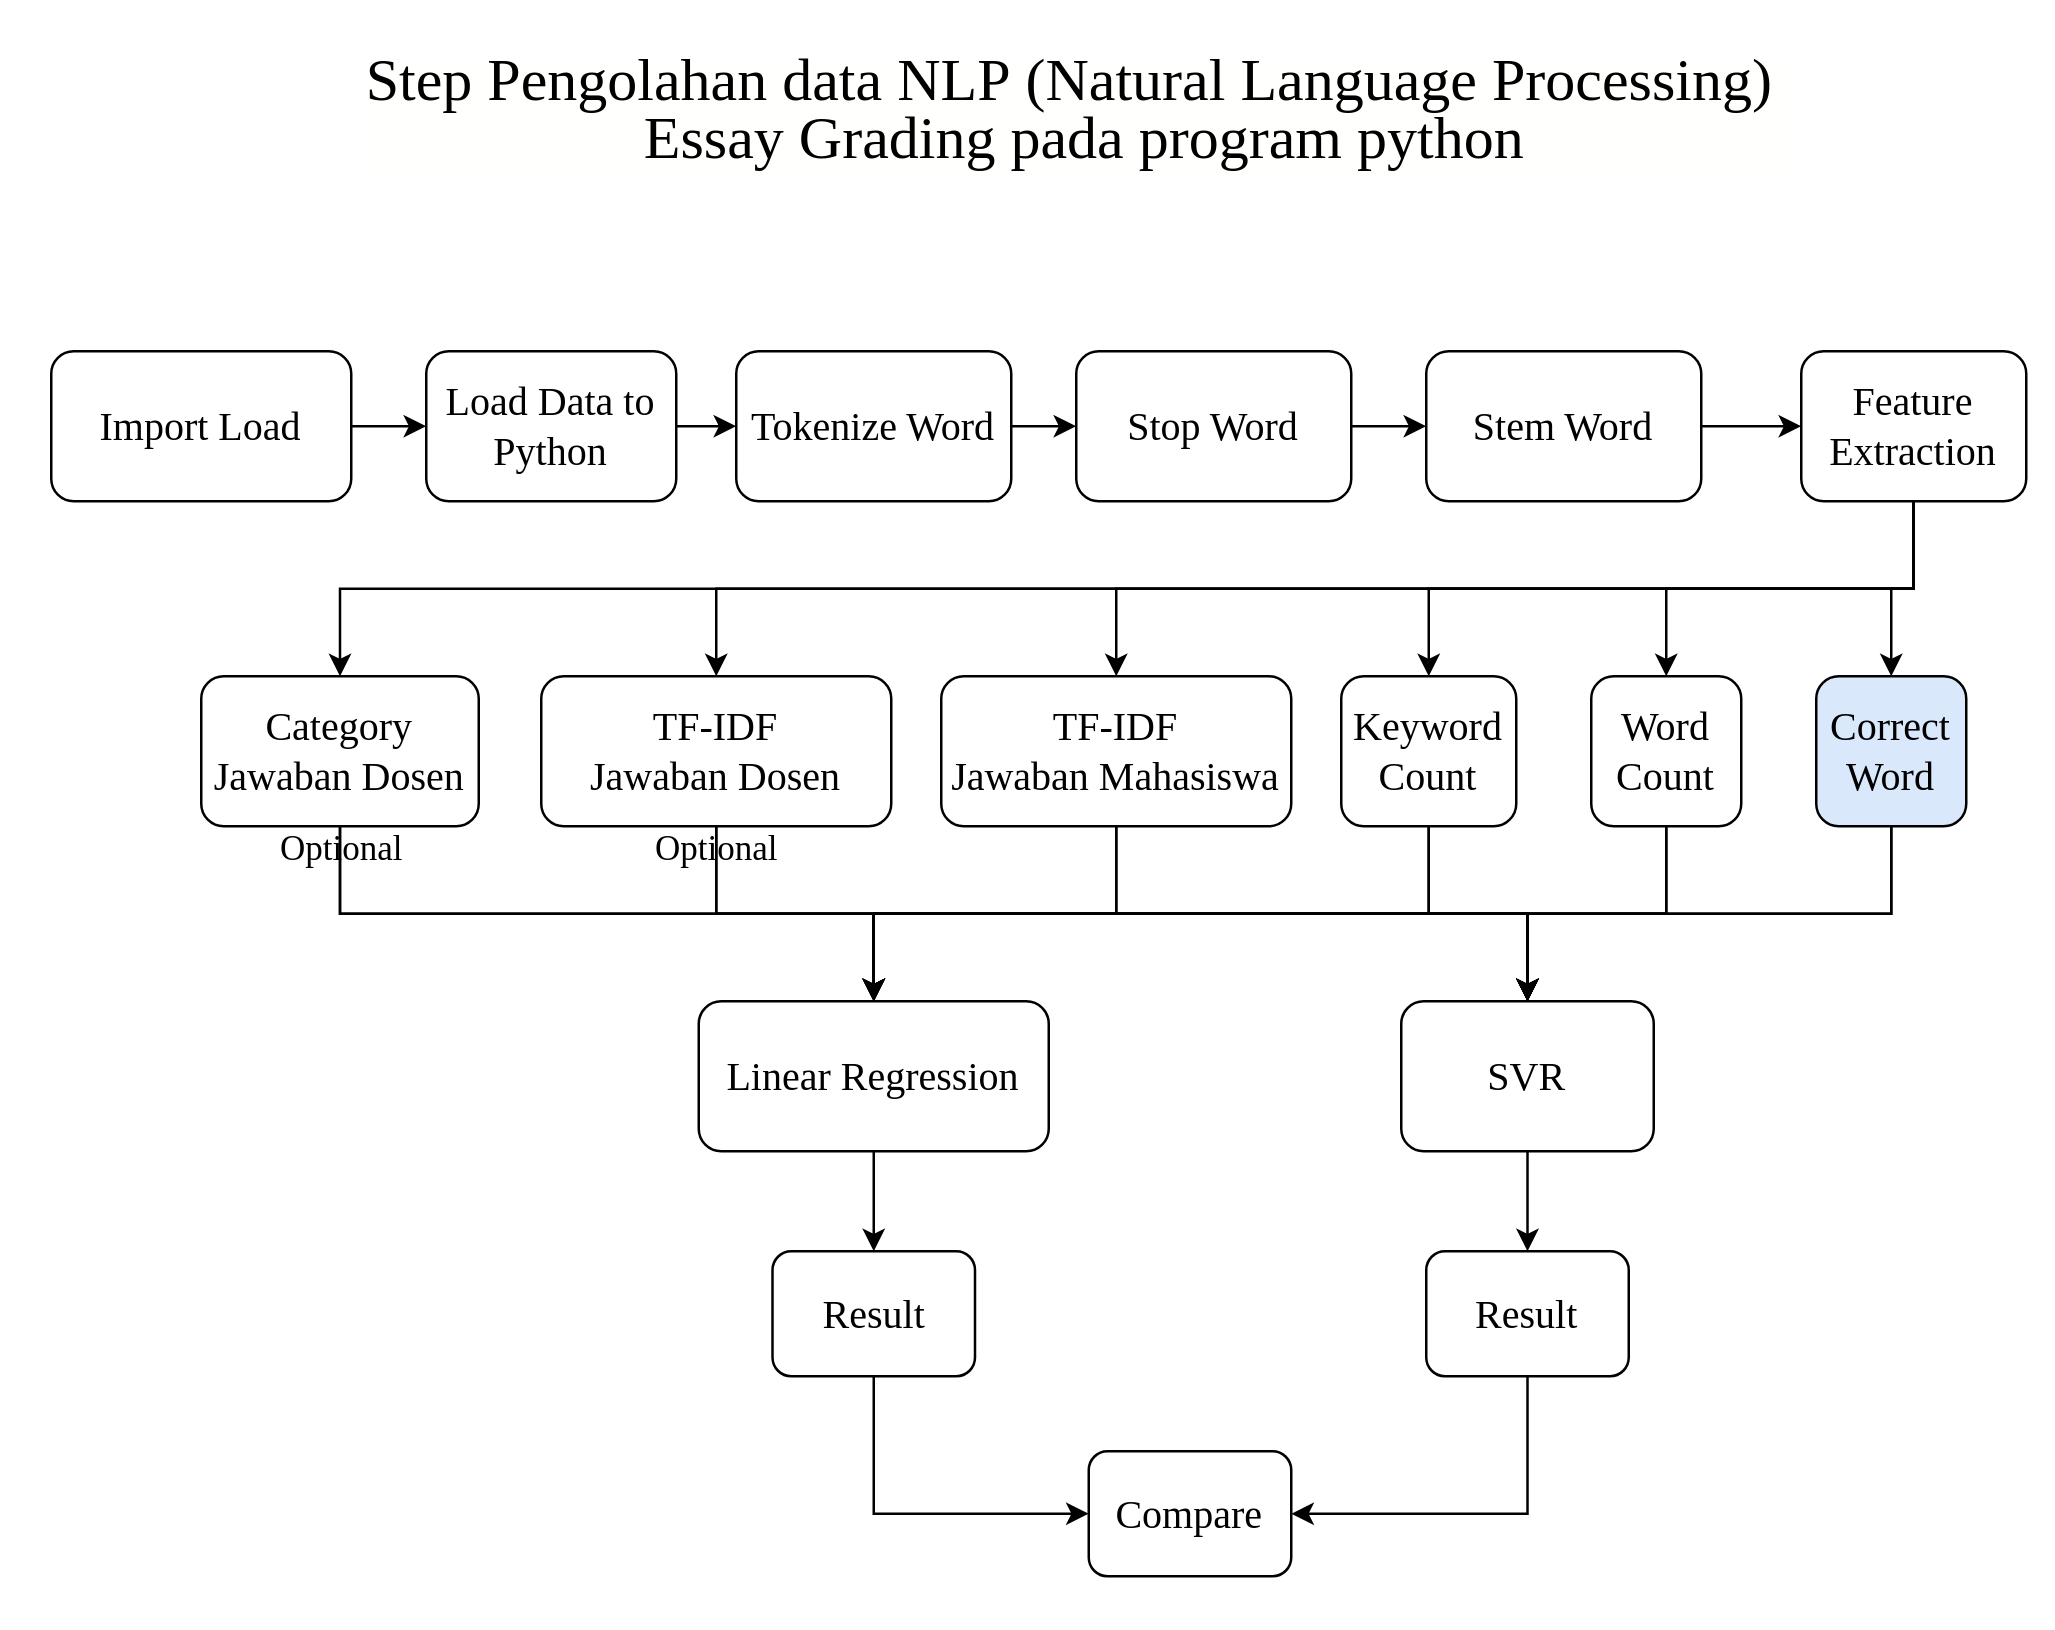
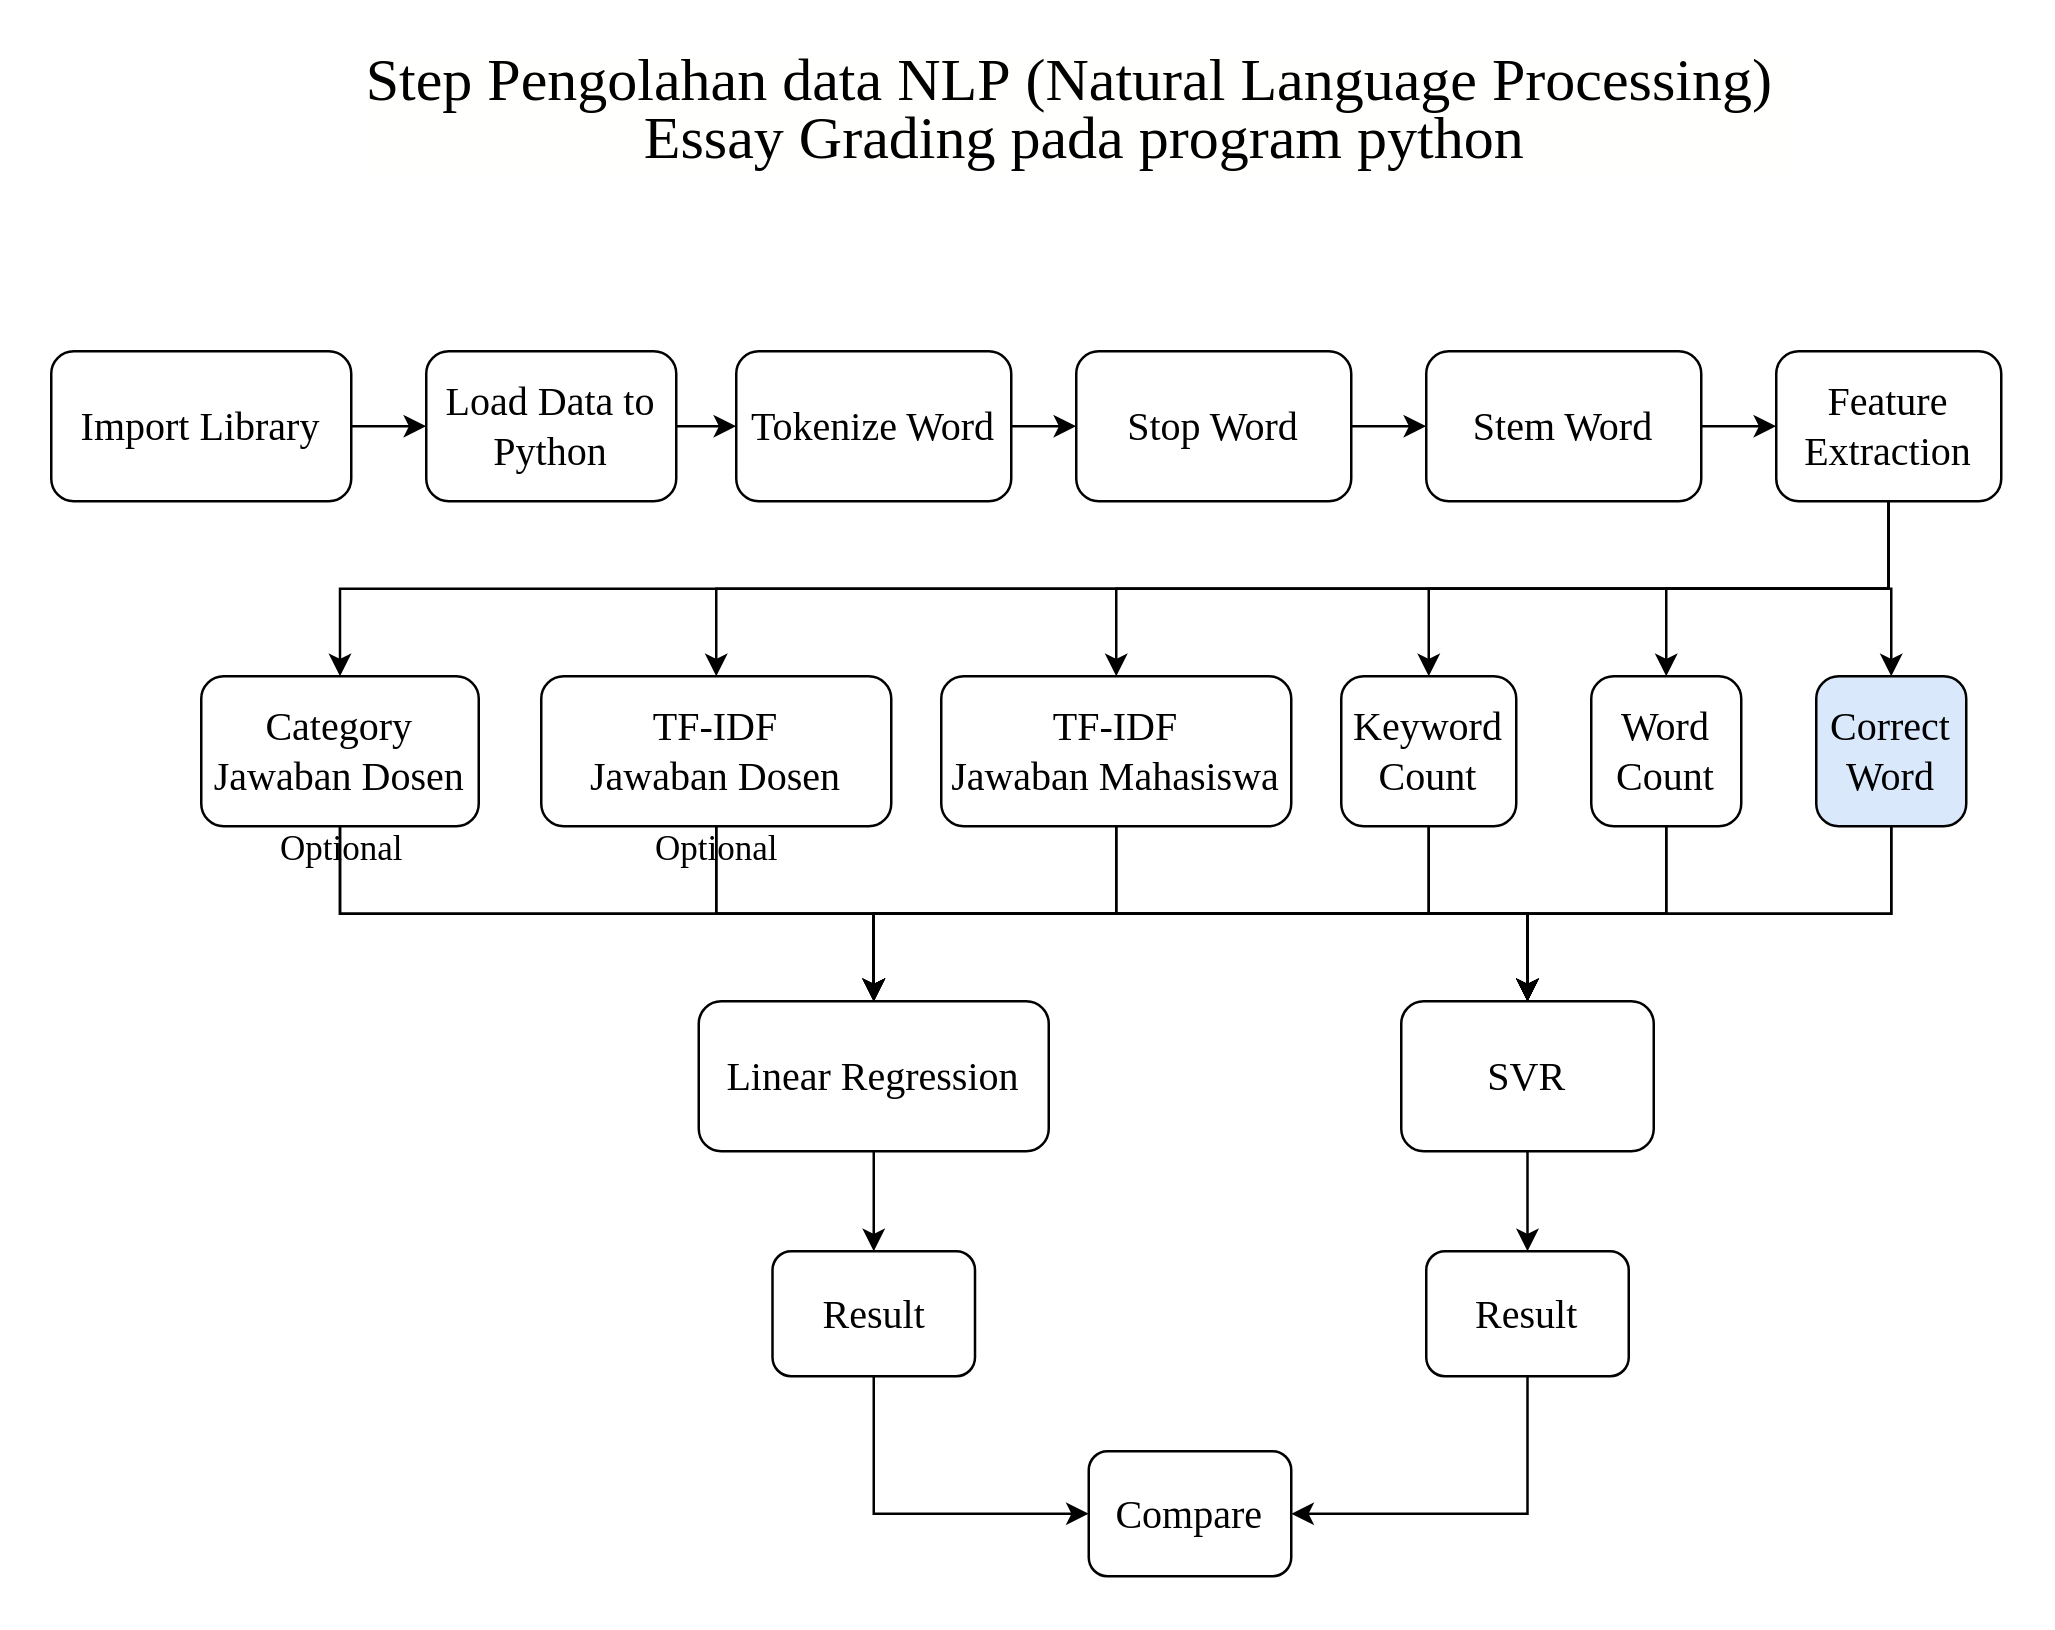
(201, 426) -> (201, 426)
(1914, 426) -> (1889, 426)
